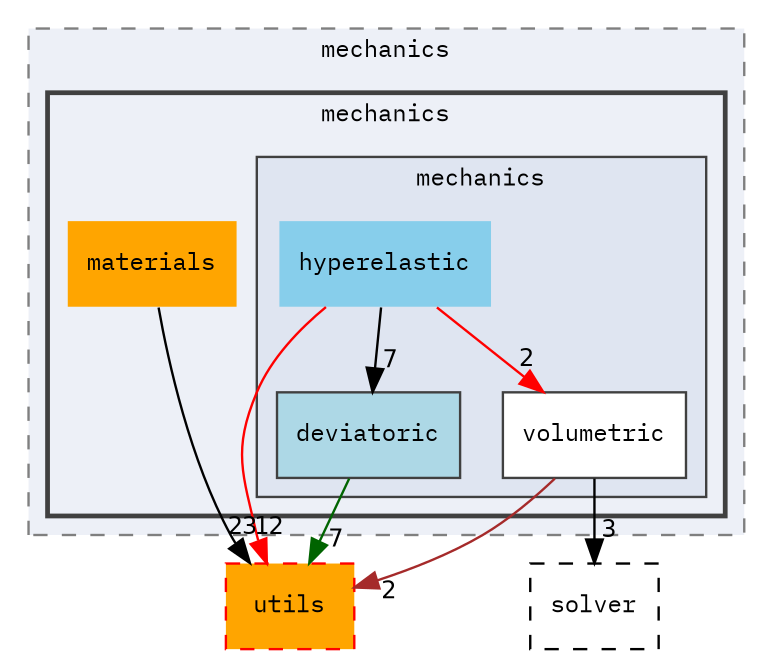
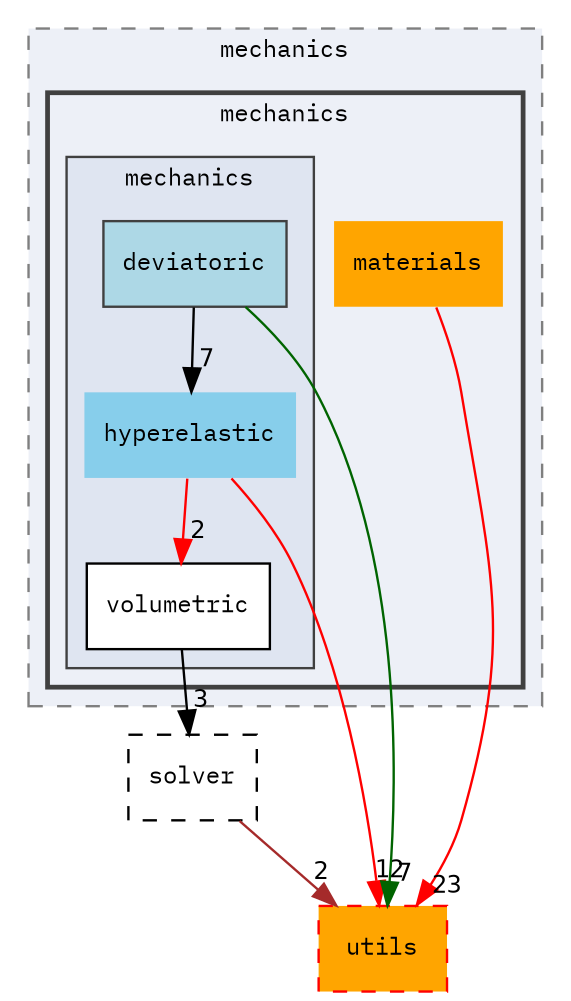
(378, 338) -> (193, 338)
(188, 429) -> (492, 598)
(594, 435) -> (178, 606)
(454, 550) -> (279, 855)
